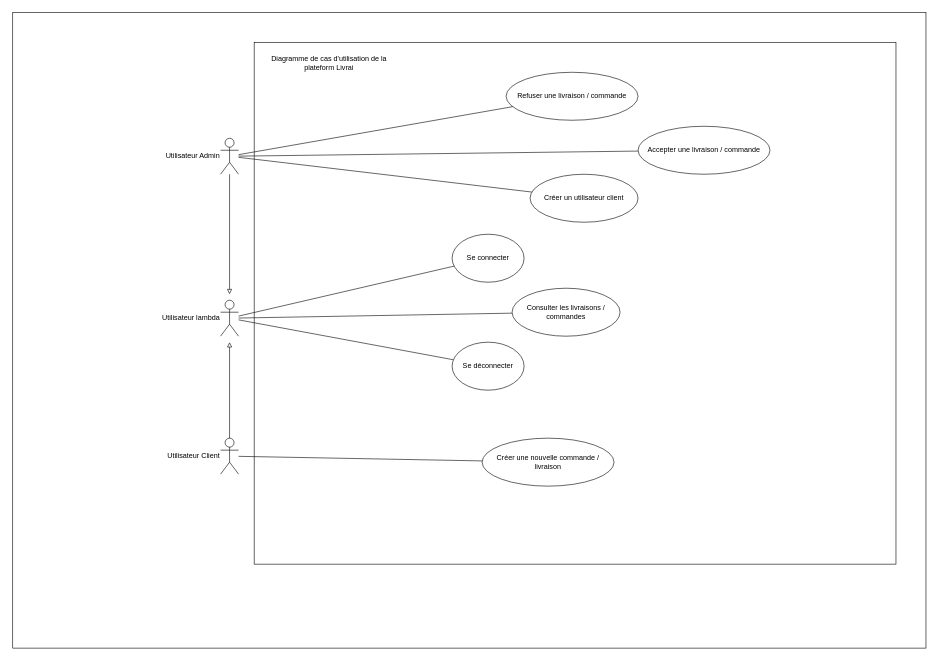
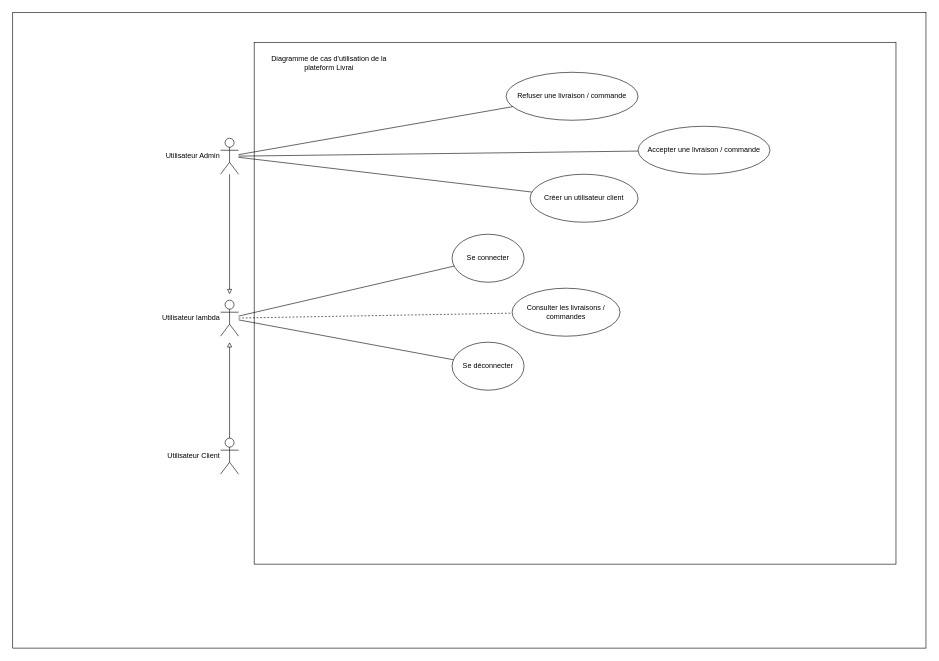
(376, 316) -> (376, 316)
(360, 459) -> none
(548, 462) -> none
